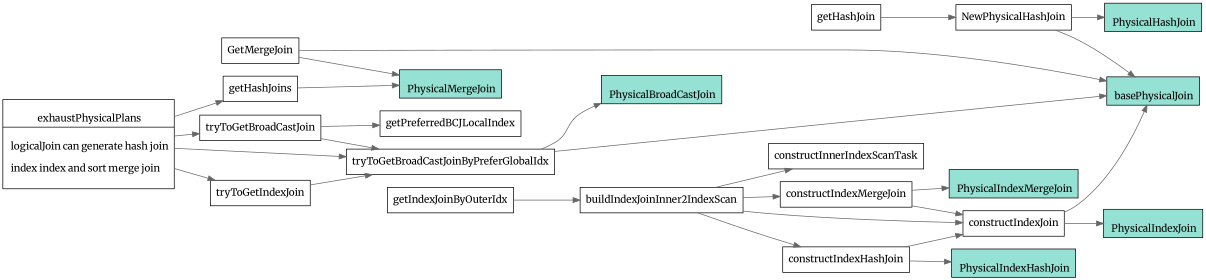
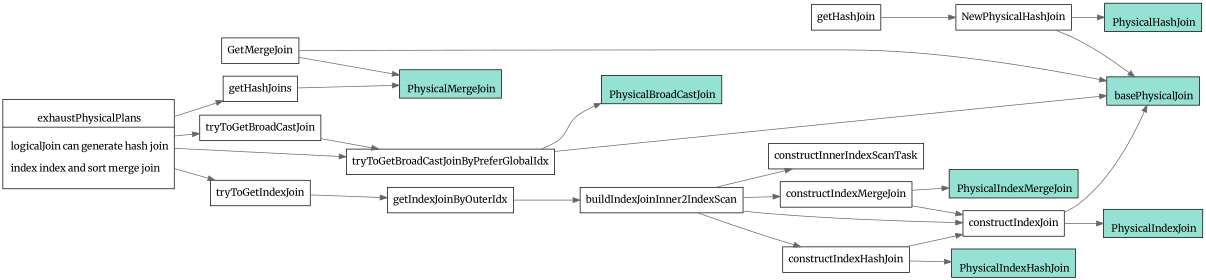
(450, 124) -> none
(338, 180) -> (345, 196)
